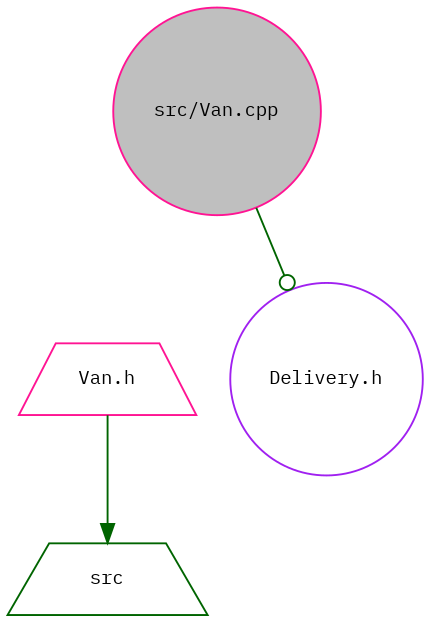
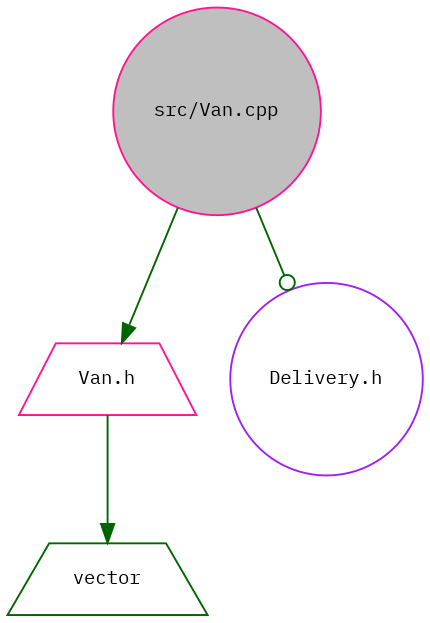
none -> (154, 266)
(108, 579) -> (108, 579)
